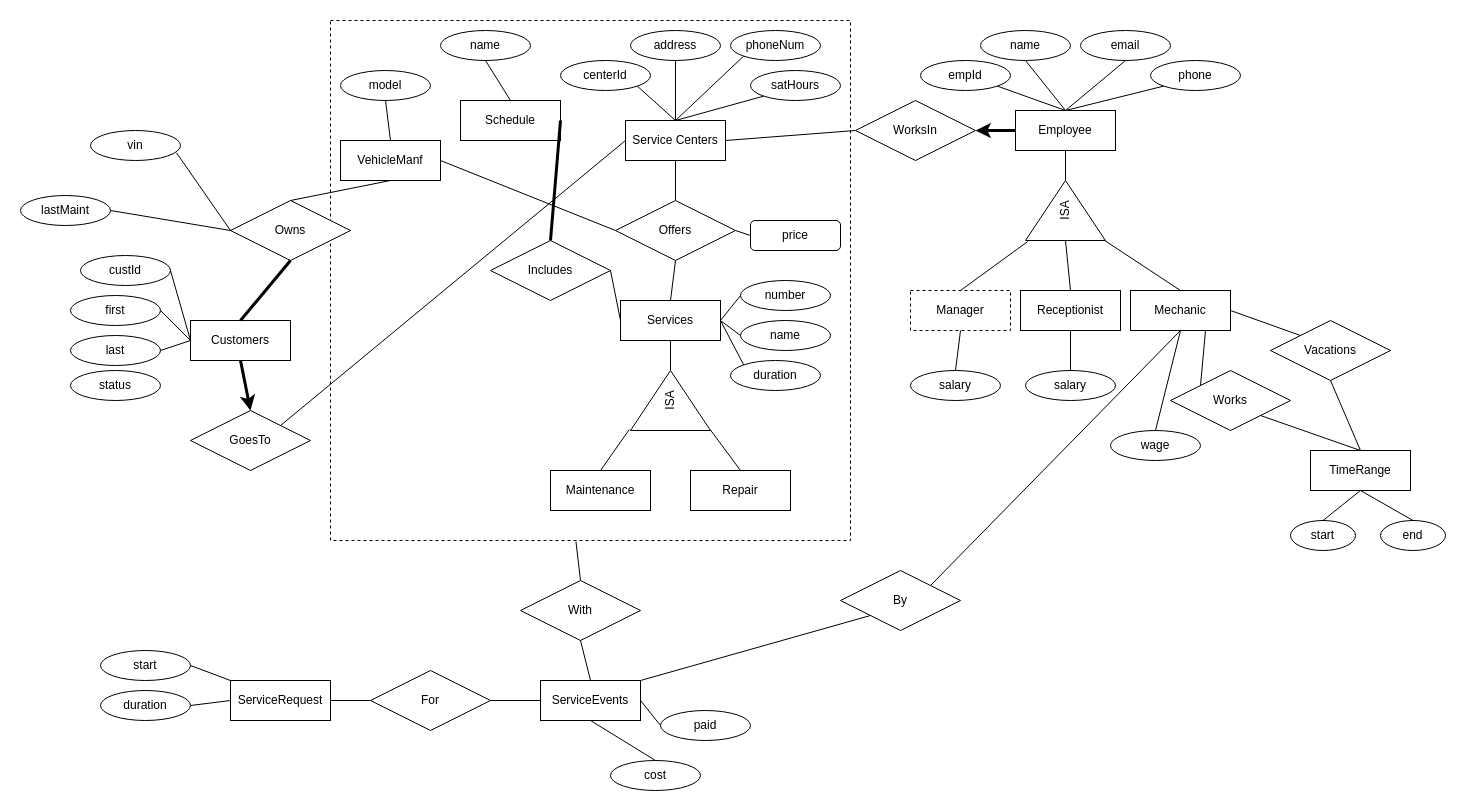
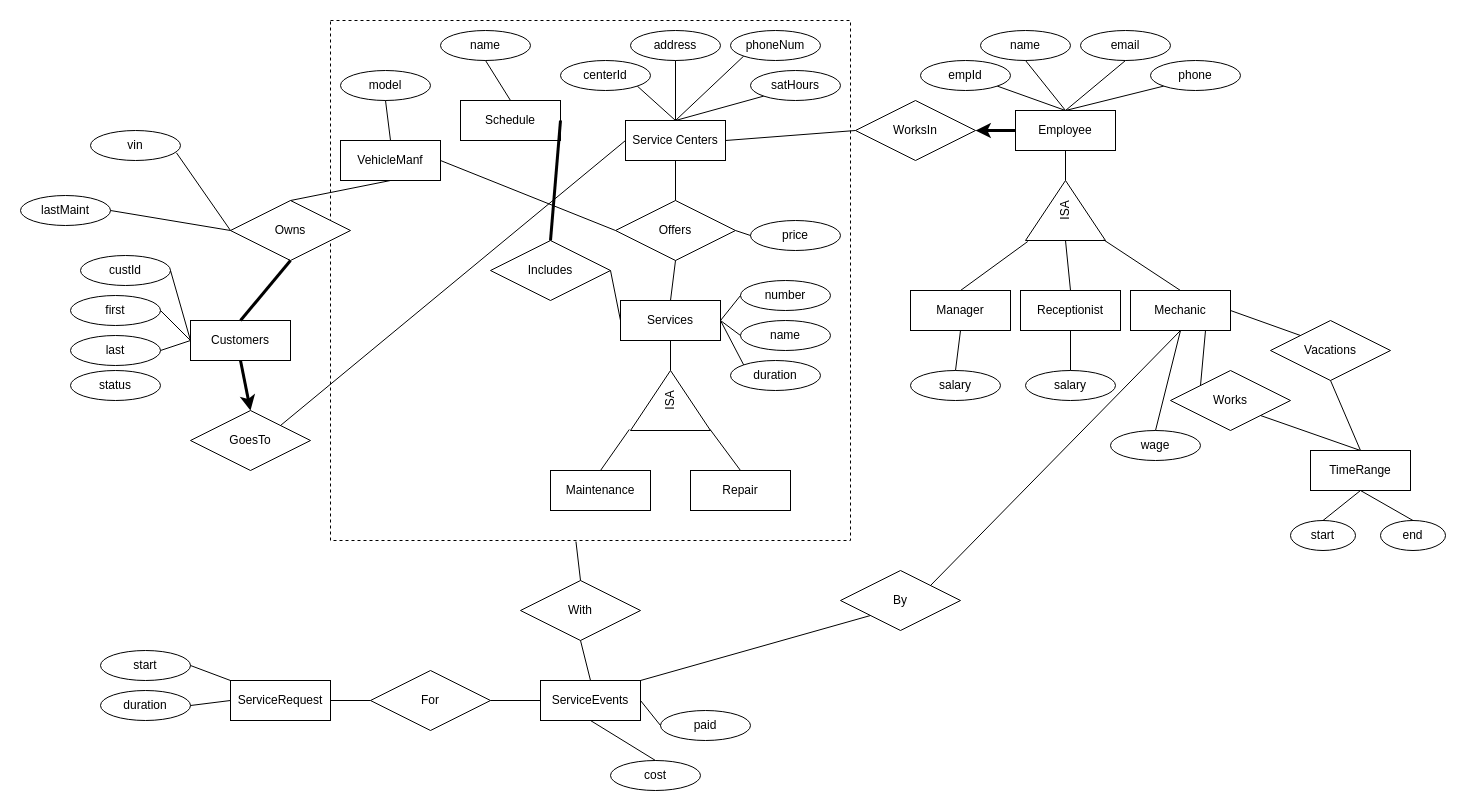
(796, 236) -> (796, 236)
(961, 311) -> (961, 311)
